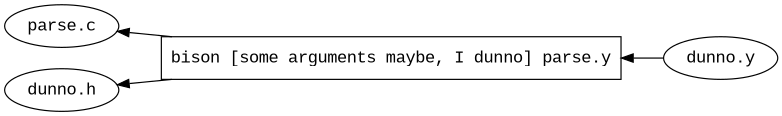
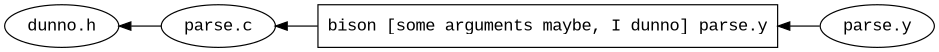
(721, 58) -> (877, 26)
(151, 81) -> (146, 26)
